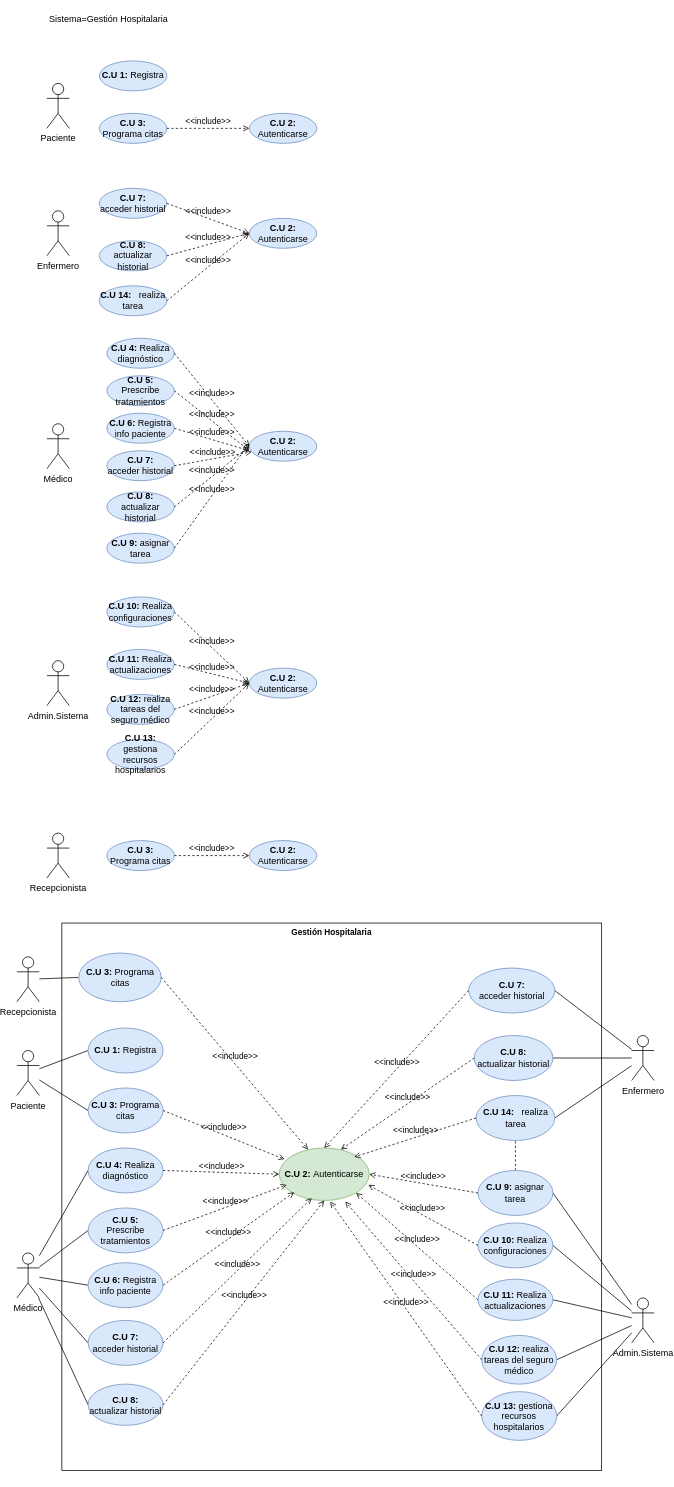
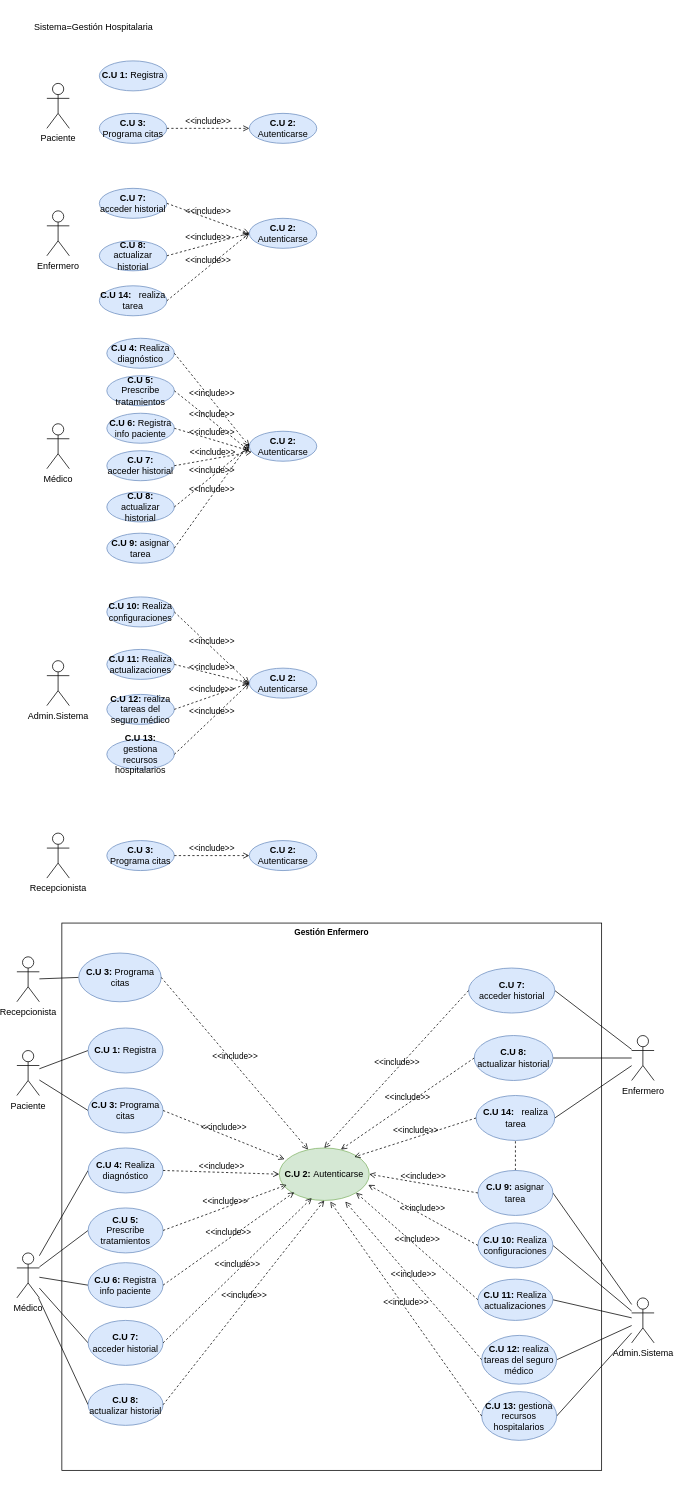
(109, 19) -> (94, 27)
(332, 933) -> (332, 933)
